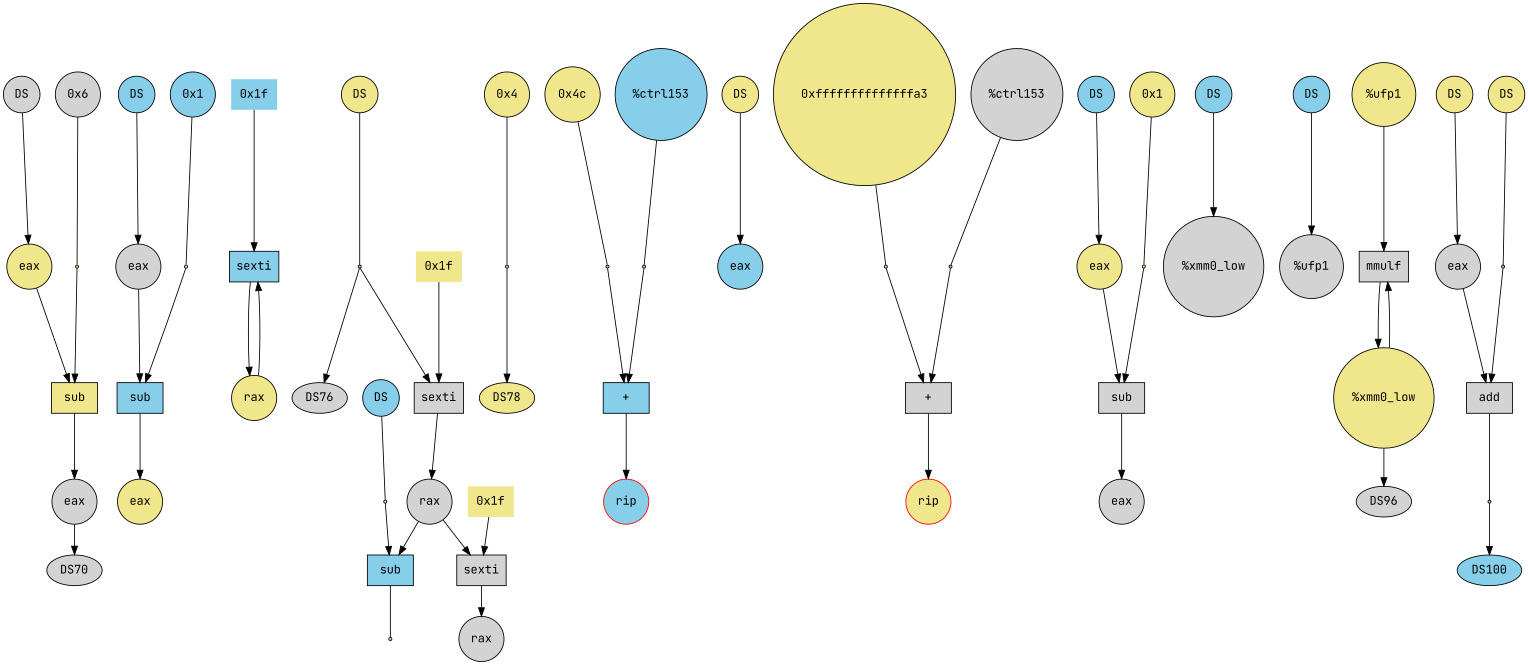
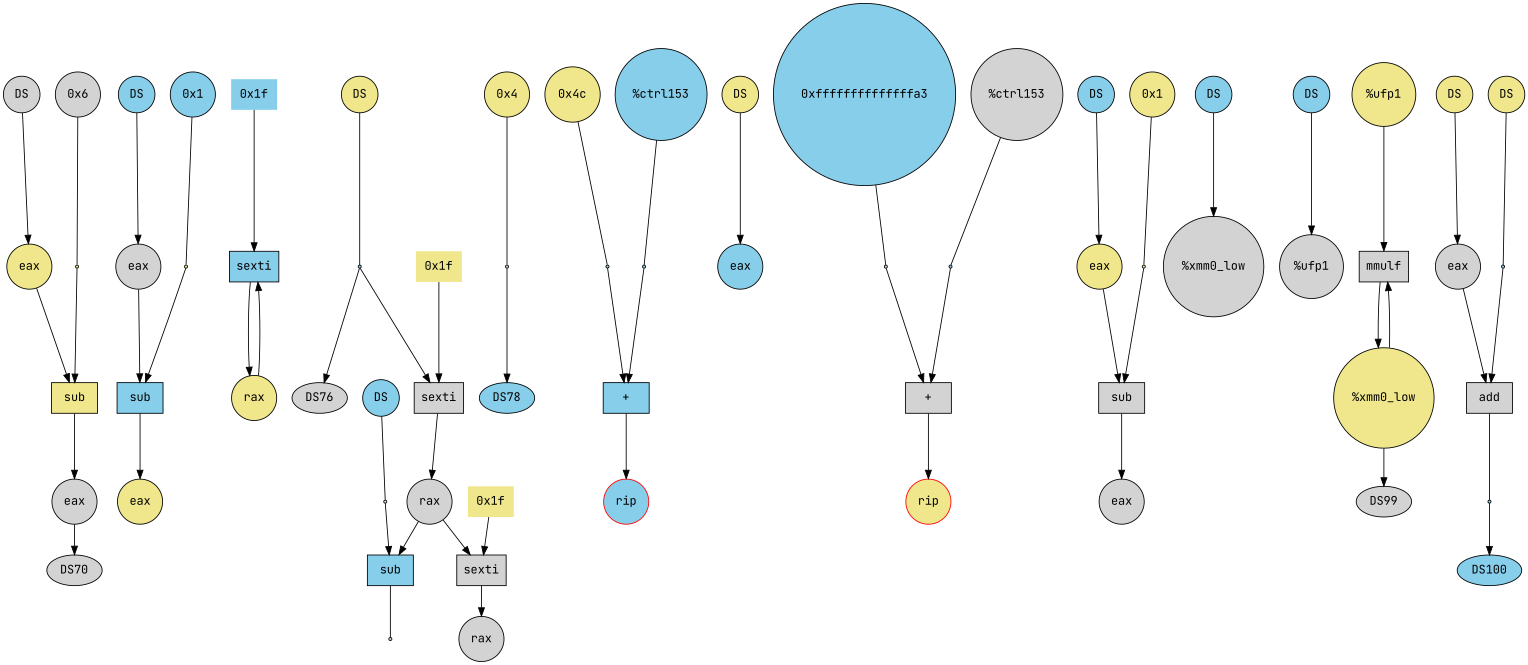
(865, 95) -> (865, 95)
(507, 398) -> (507, 398)
(1384, 502) -> (1384, 502)
